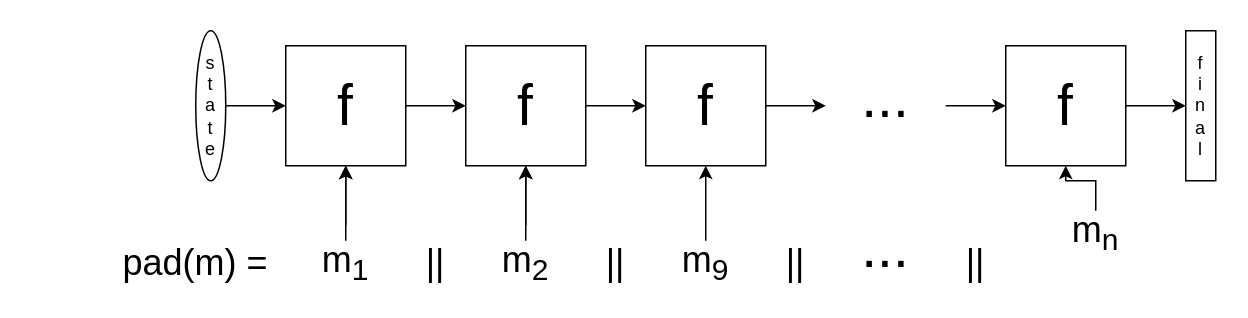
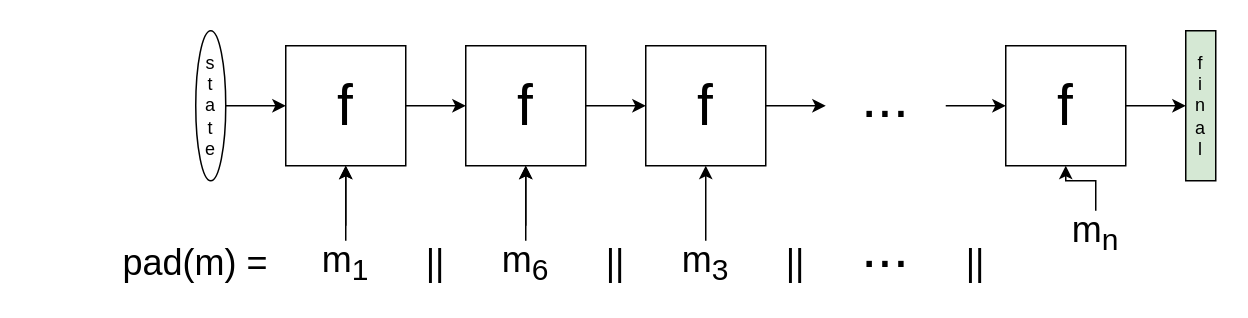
(1201, 106) -> (1201, 106)
(526, 263) -> (526, 263)
(706, 263) -> (706, 263)
